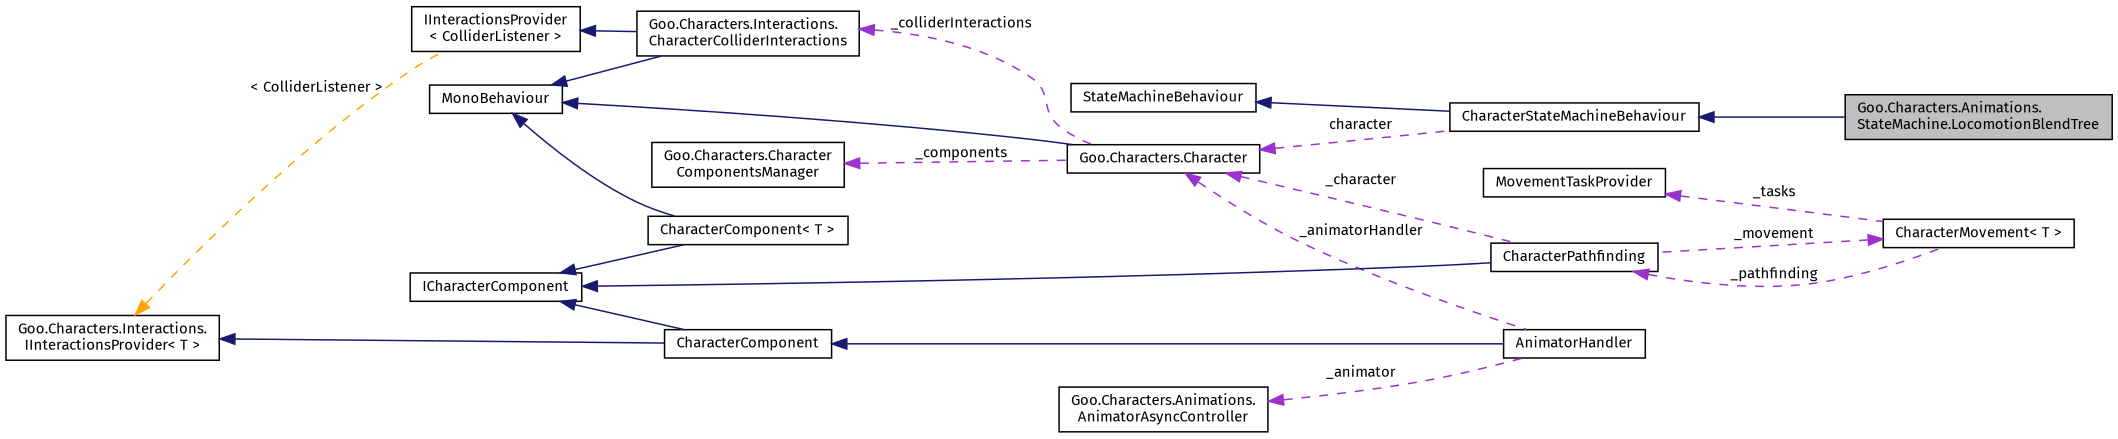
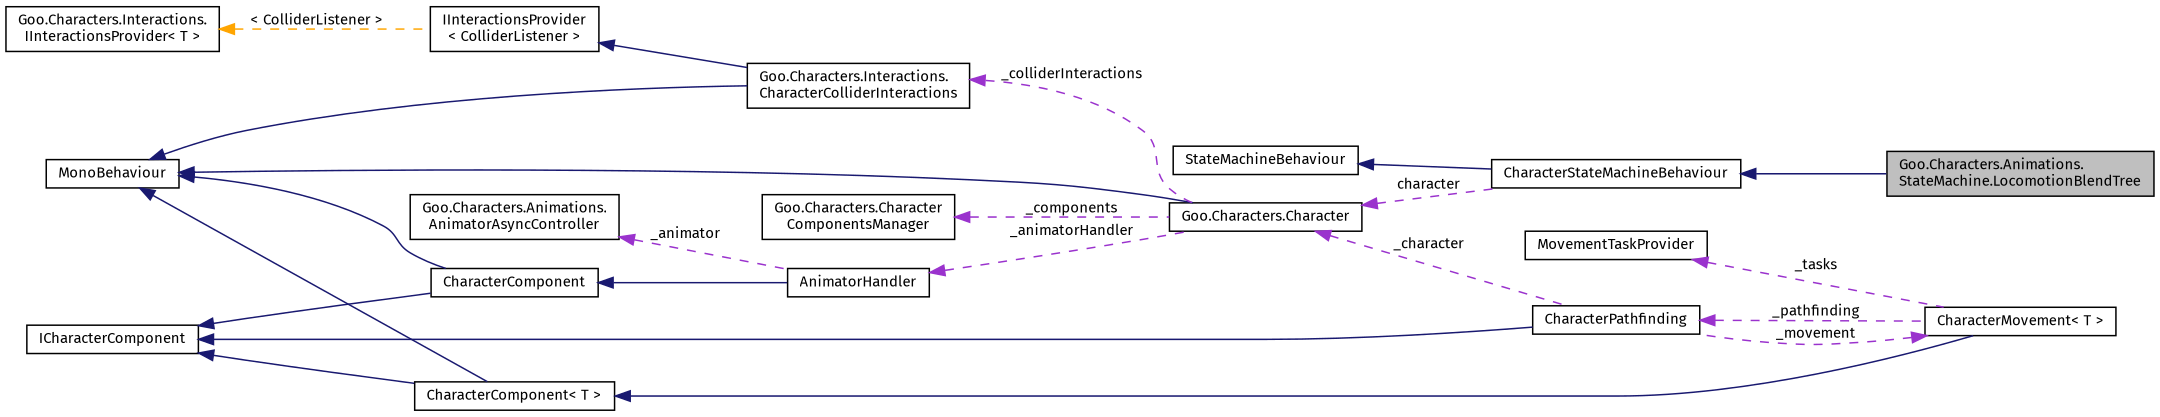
(1340, 260) -> (1067, 252)
(450, 341) -> (328, 203)
none -> (1305, 396)
